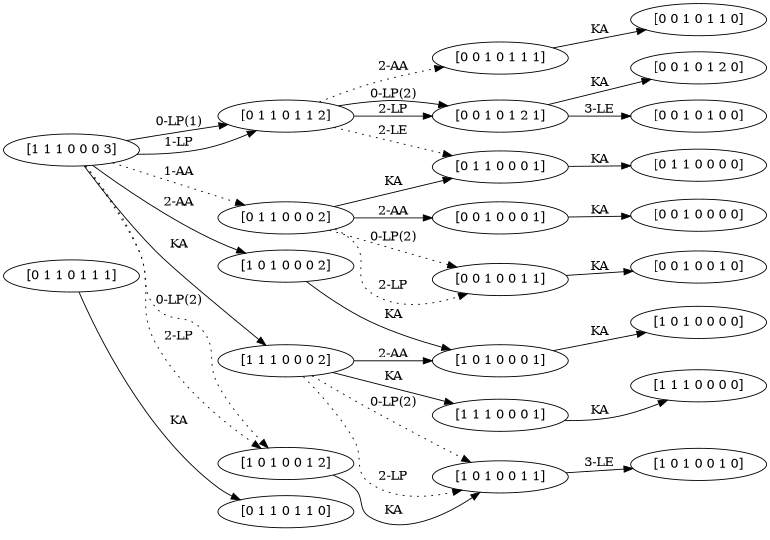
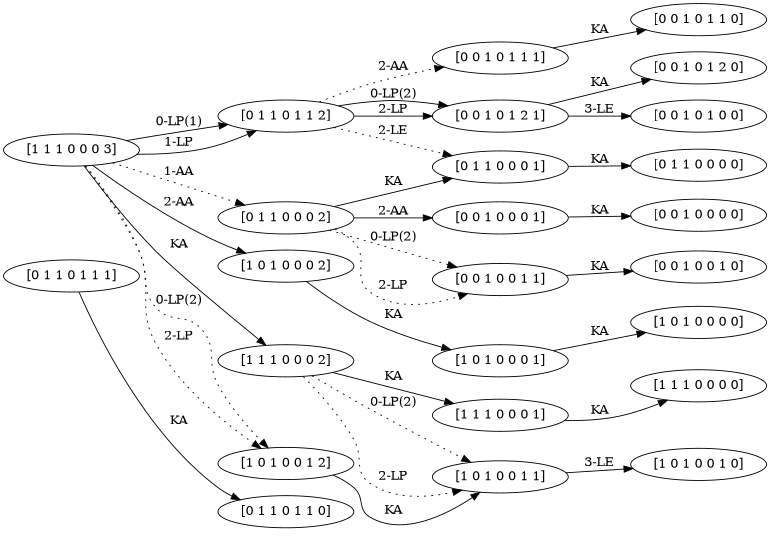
(389, 361) -> none
